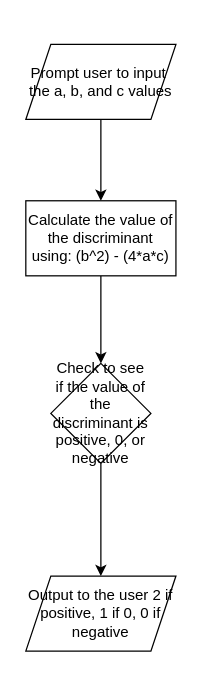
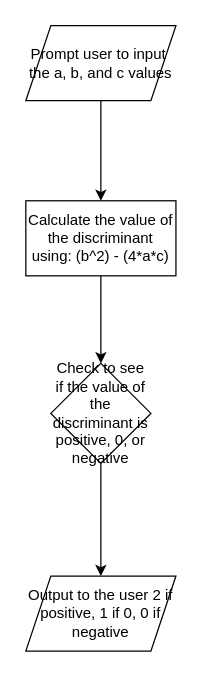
(101, 82) -> (101, 63)
